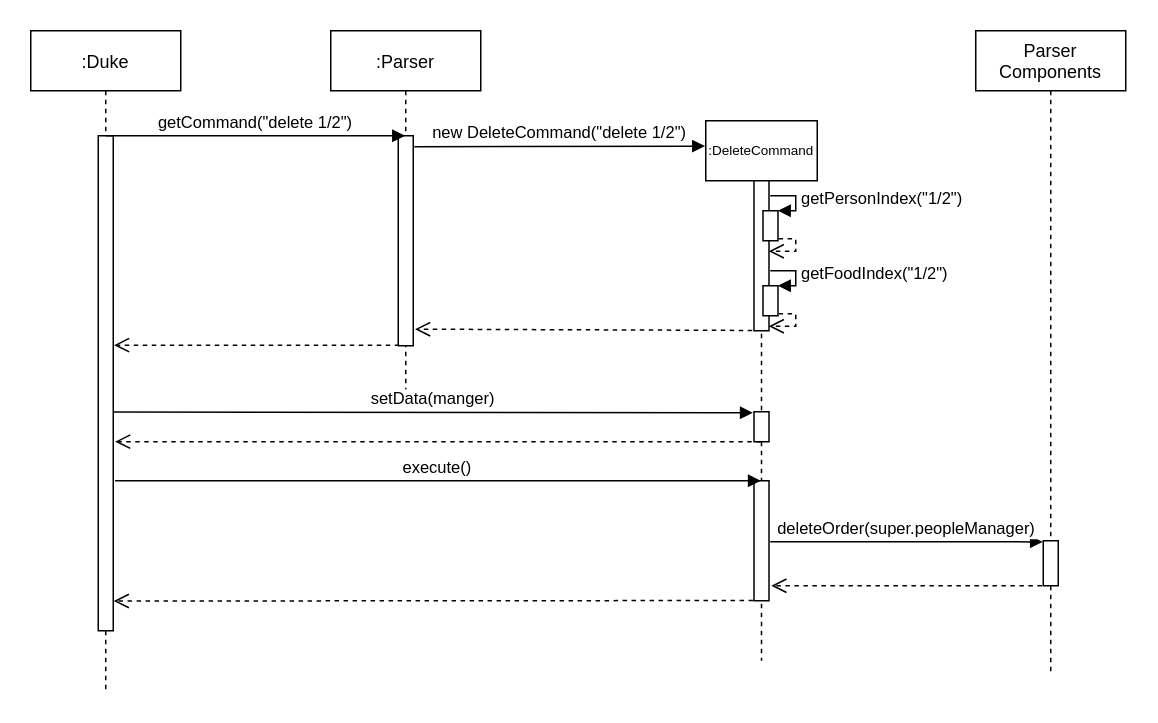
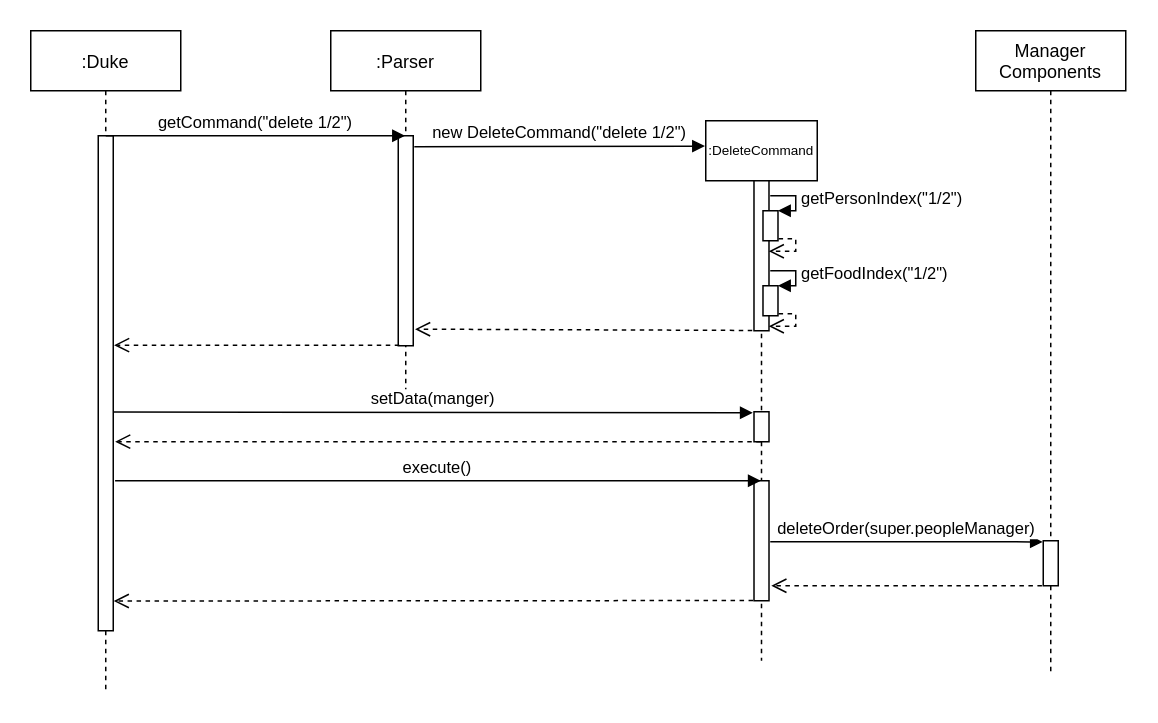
(1050, 51) -> (1050, 51)
